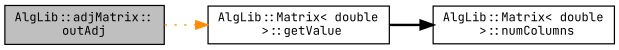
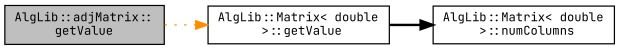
(85, 25) -> (85, 25)
